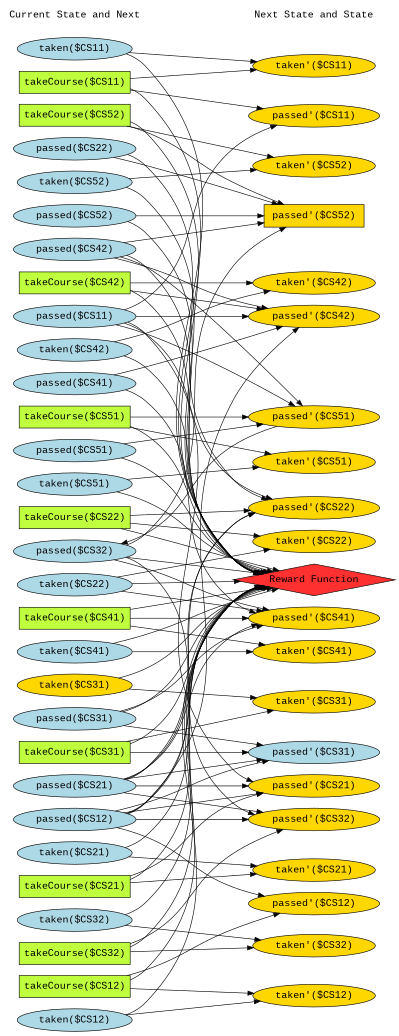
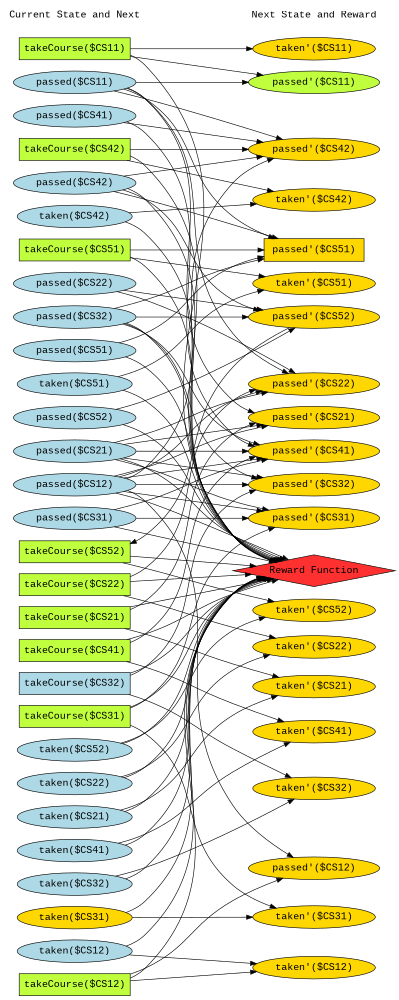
(314, 15) -> (314, 15)
(75, 49) -> none
(314, 116) -> (314, 82)
(203, 165) -> (213, 394)
(314, 216) -> (314, 317)
(314, 417) -> (314, 250)
(221, 455) -> (176, 289)
(199, 602) -> (177, 470)
(314, 752) -> (314, 518)
(75, 954) -> (75, 683)
